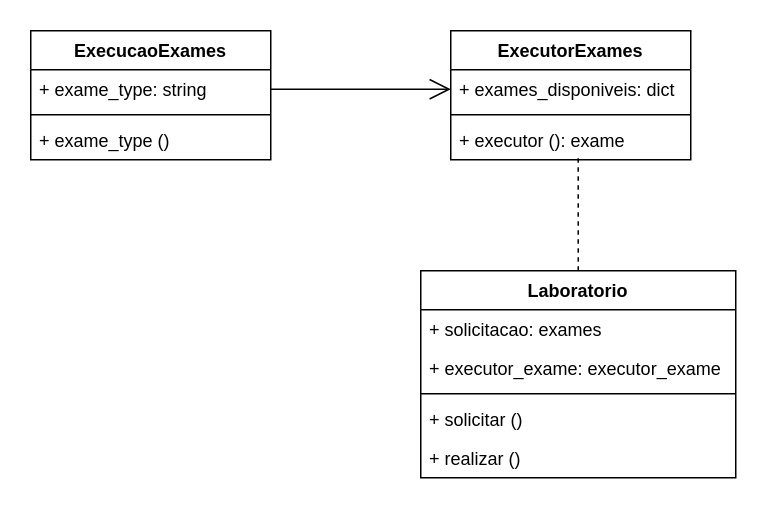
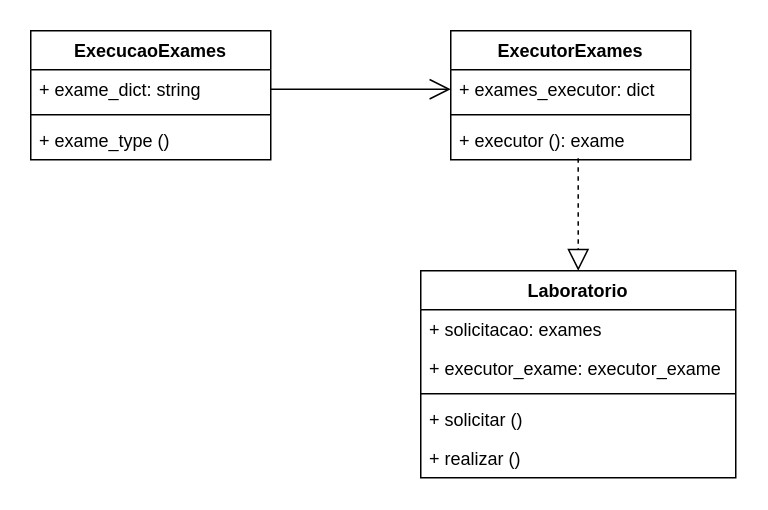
(130, 90) -> (128, 90)
(574, 90) -> (566, 90)
(578, 258) -> (578, 248)
